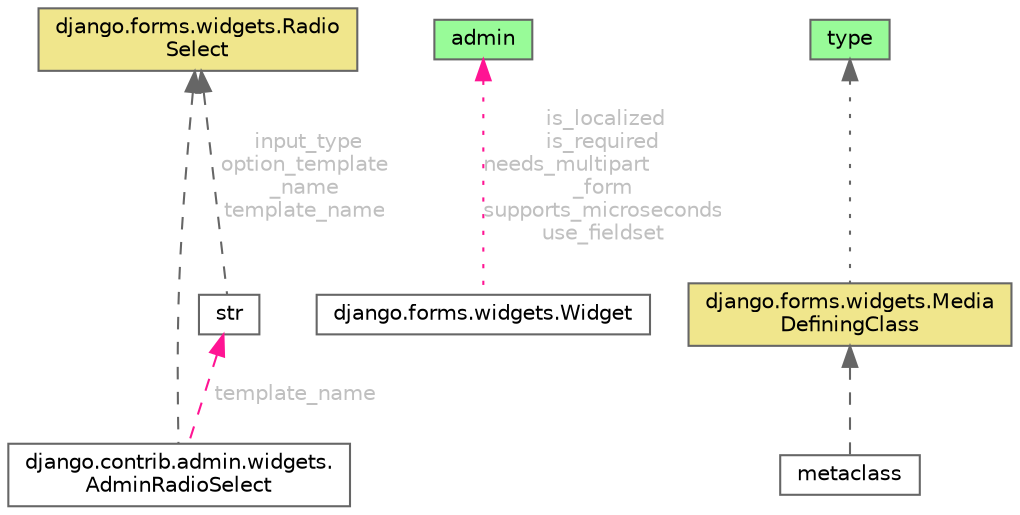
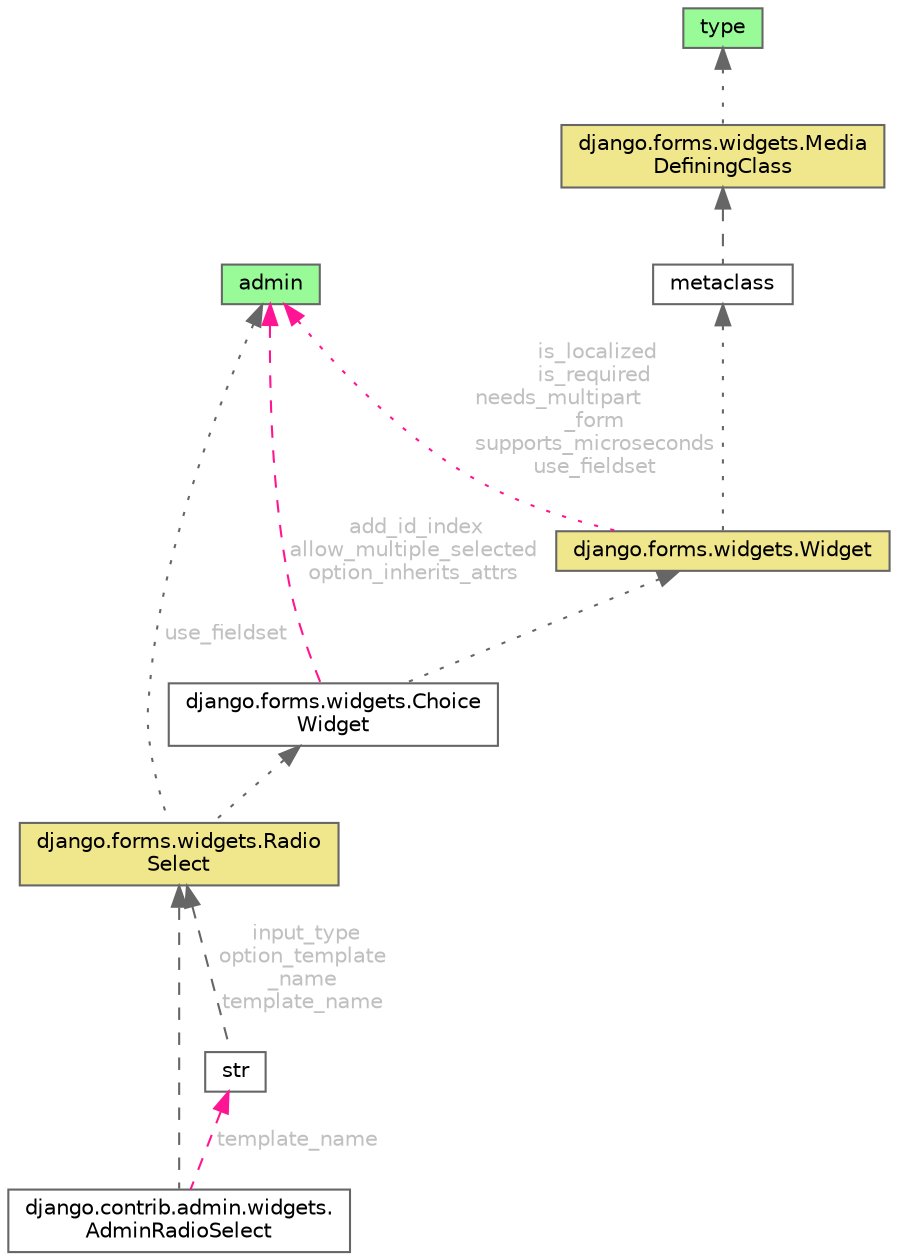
(483, 315) -> (723, 551)
none -> (723, 428)
none -> (170, 569)
none -> (333, 715)
